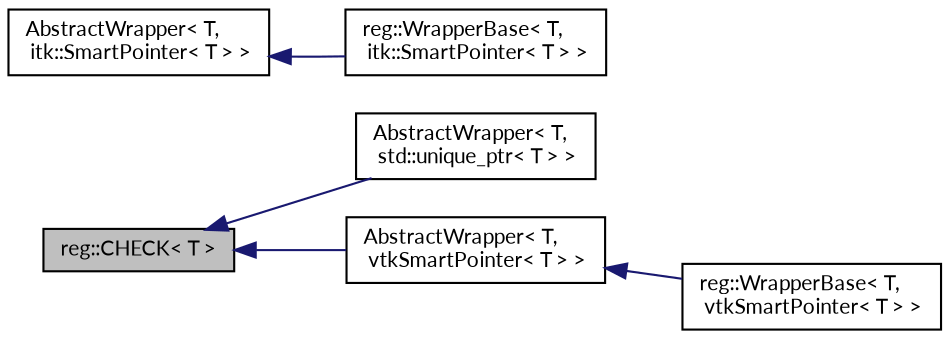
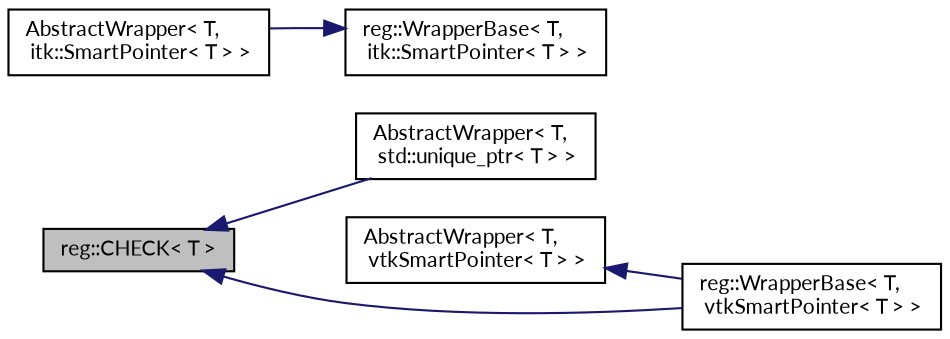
(318, 57) -> (297, 28)
(301, 250) -> (451, 312)
